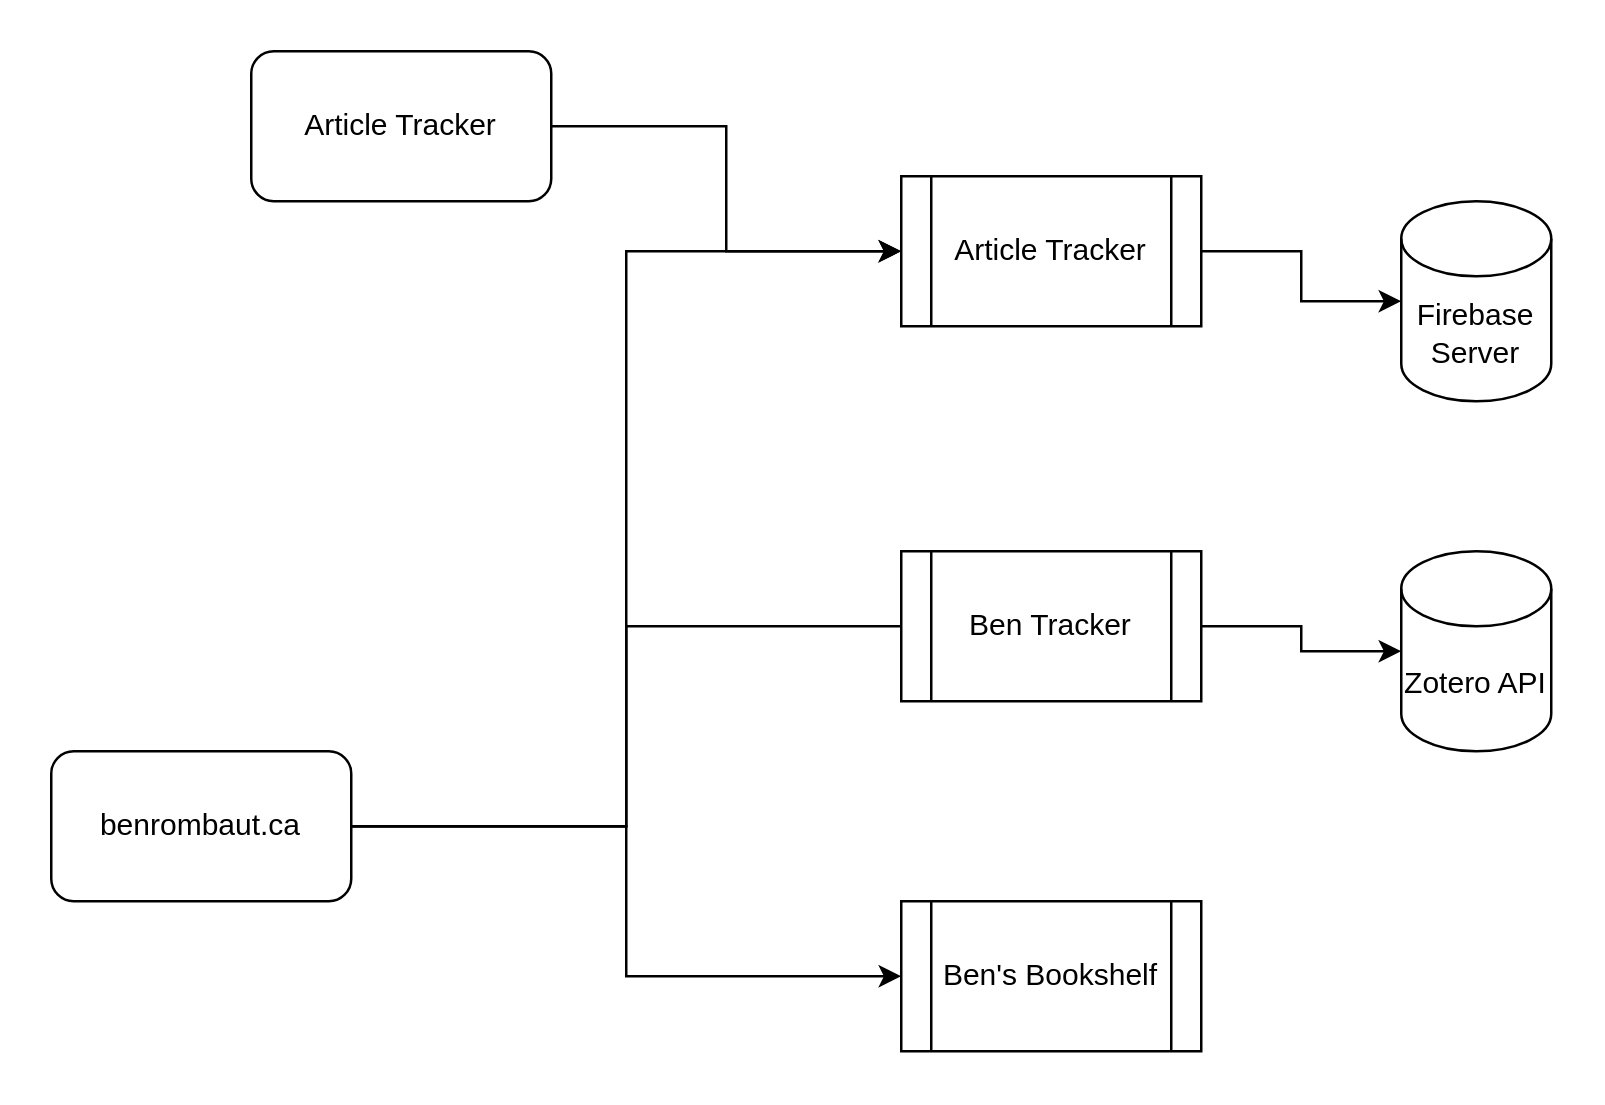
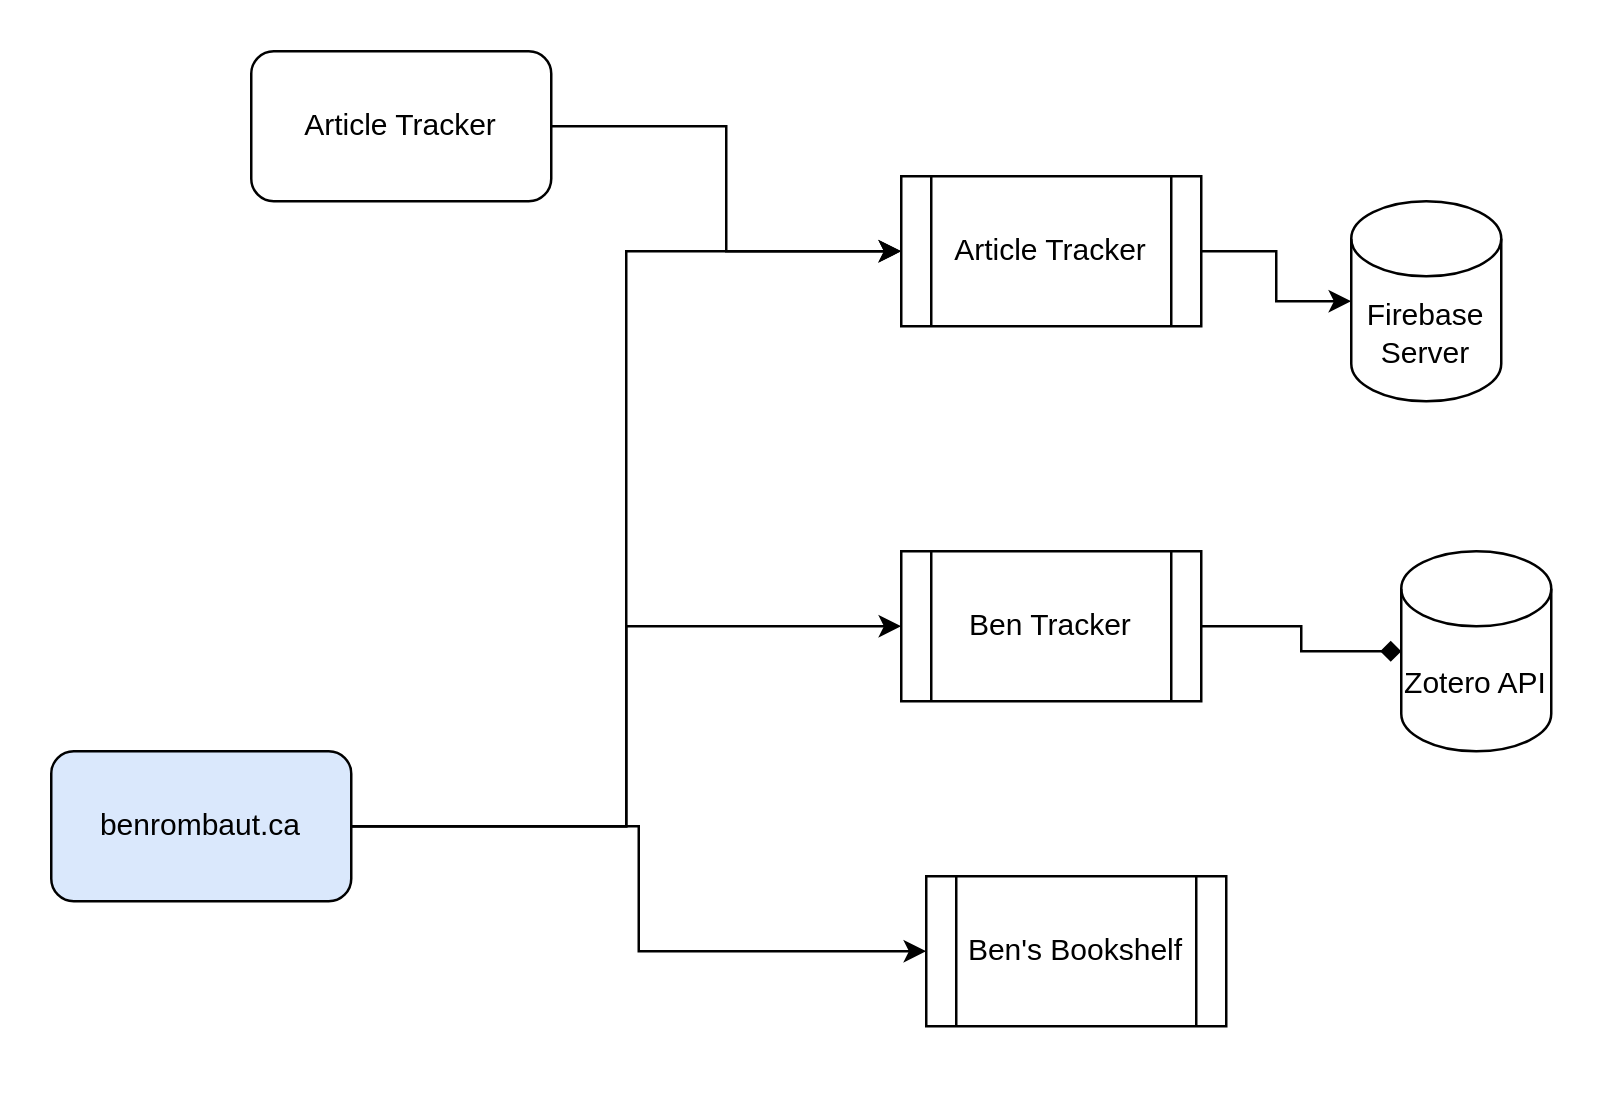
(1476, 301) -> (1426, 301)
(890, 626) -> (883, 626)
(1382, 651) -> (1381, 651)
(201, 826) -> (201, 826)
(1051, 976) -> (1076, 951)
